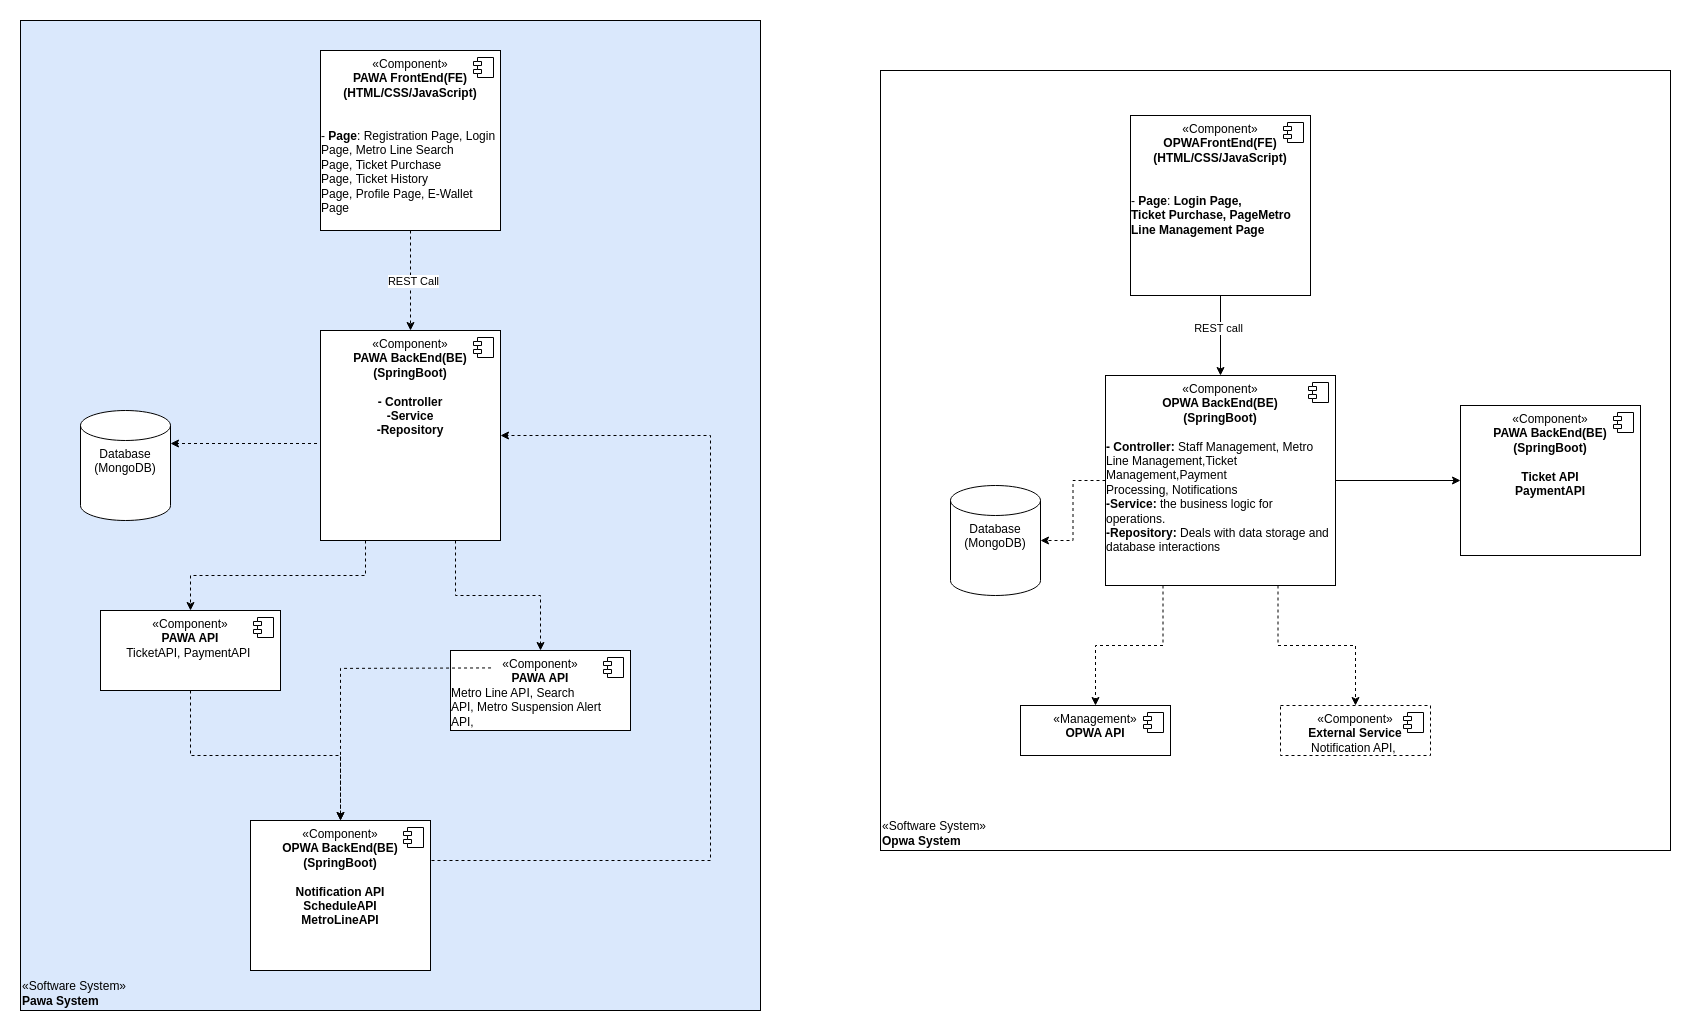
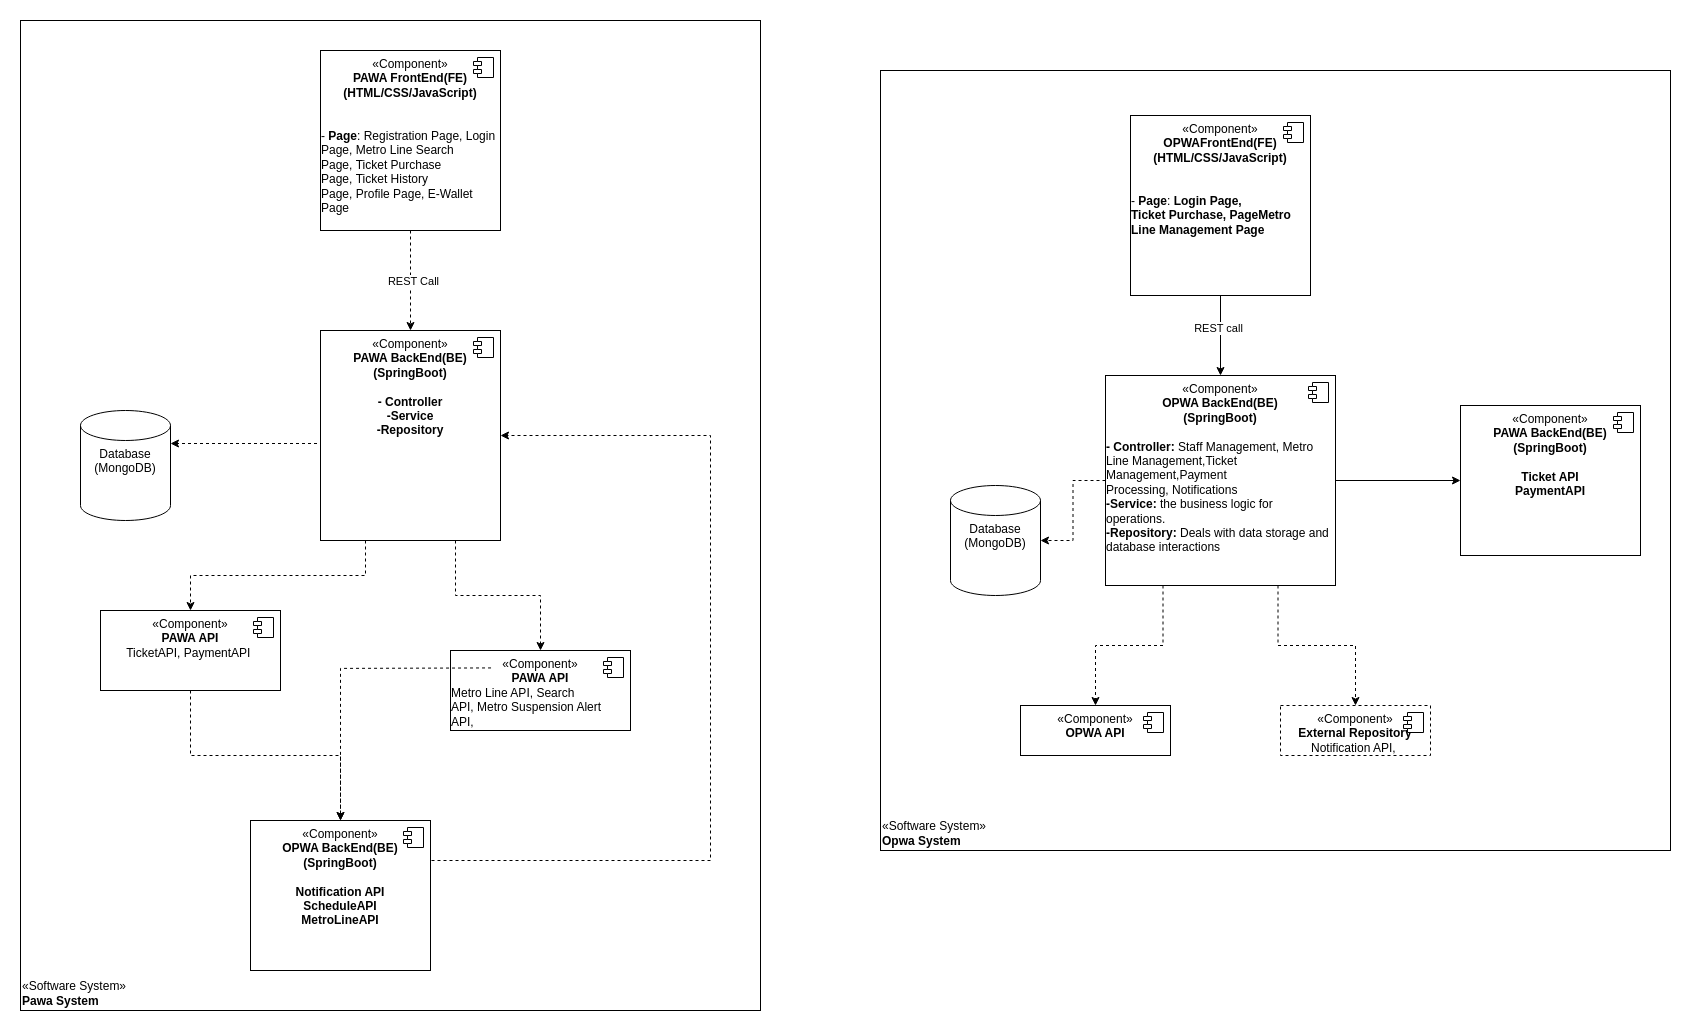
(1096, 727) -> (1096, 727)
(1356, 734) -> (1356, 734)
(78, 993) -> (78, 993)
